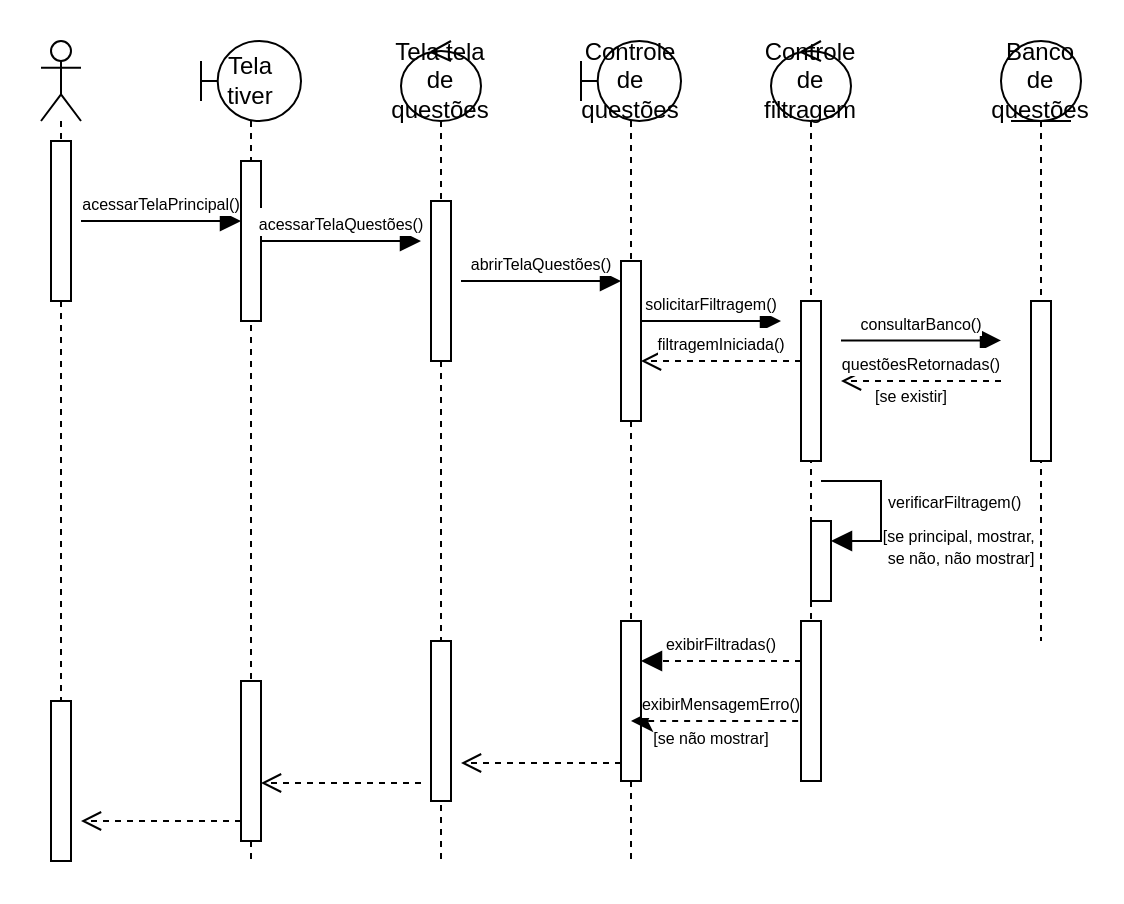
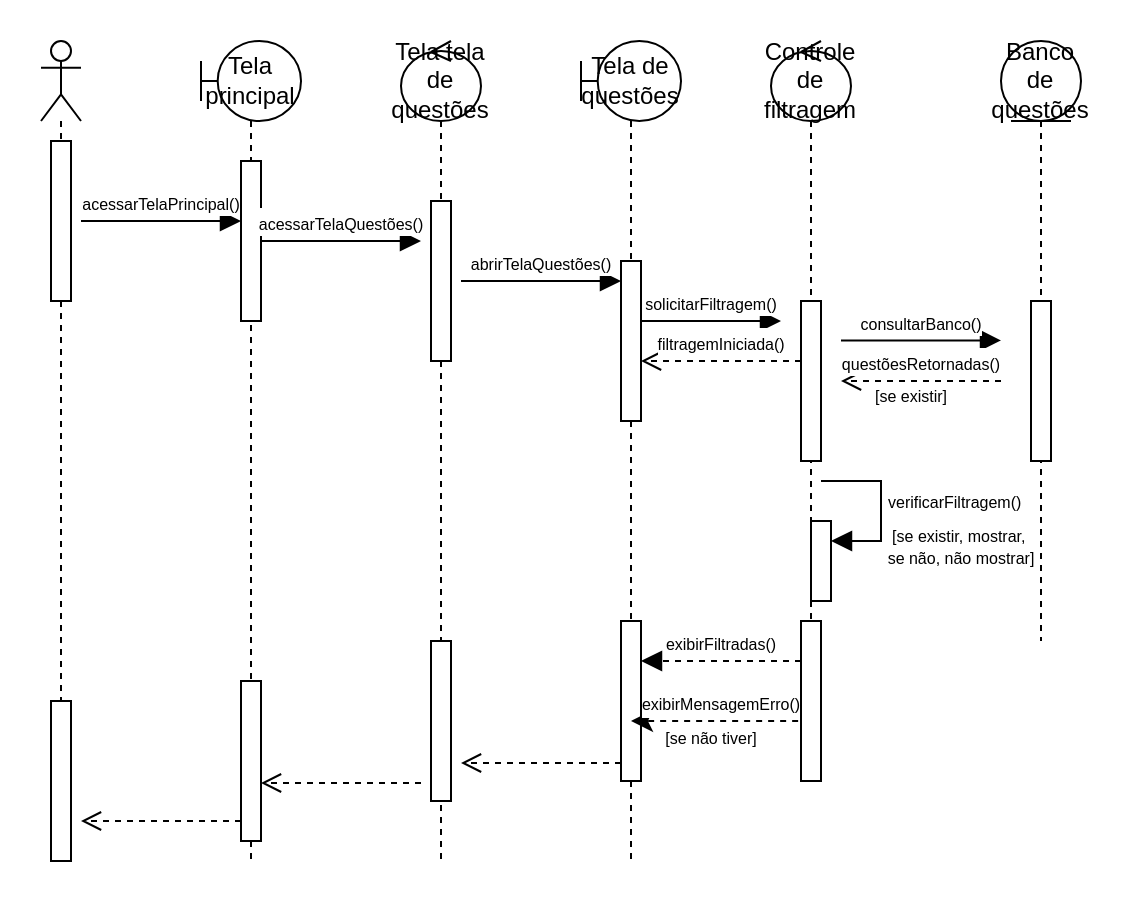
(251, 81) -> (251, 81)
(631, 81) -> (631, 81)
(962, 541) -> (962, 541)
(712, 733) -> (712, 733)
